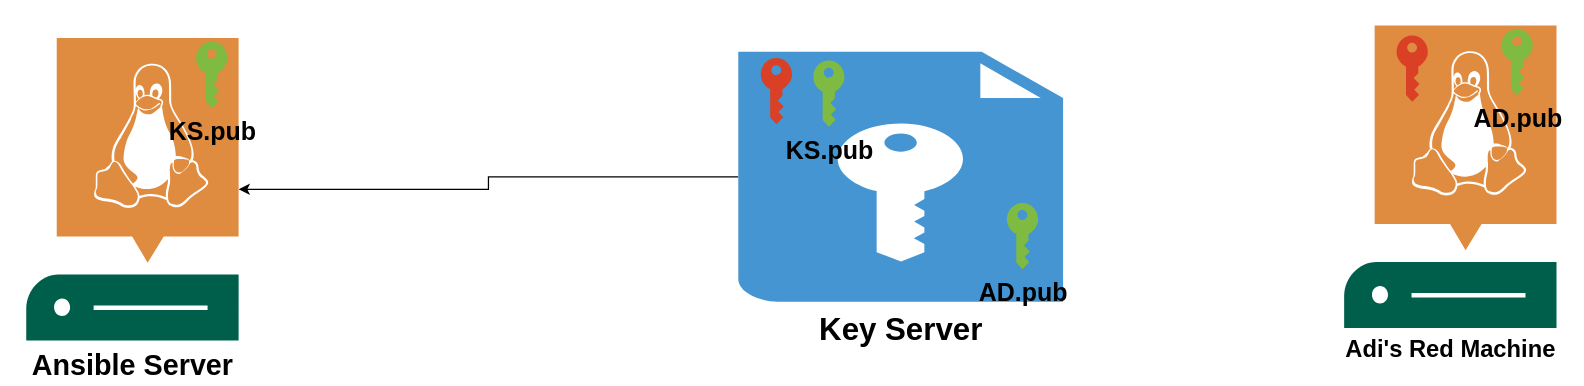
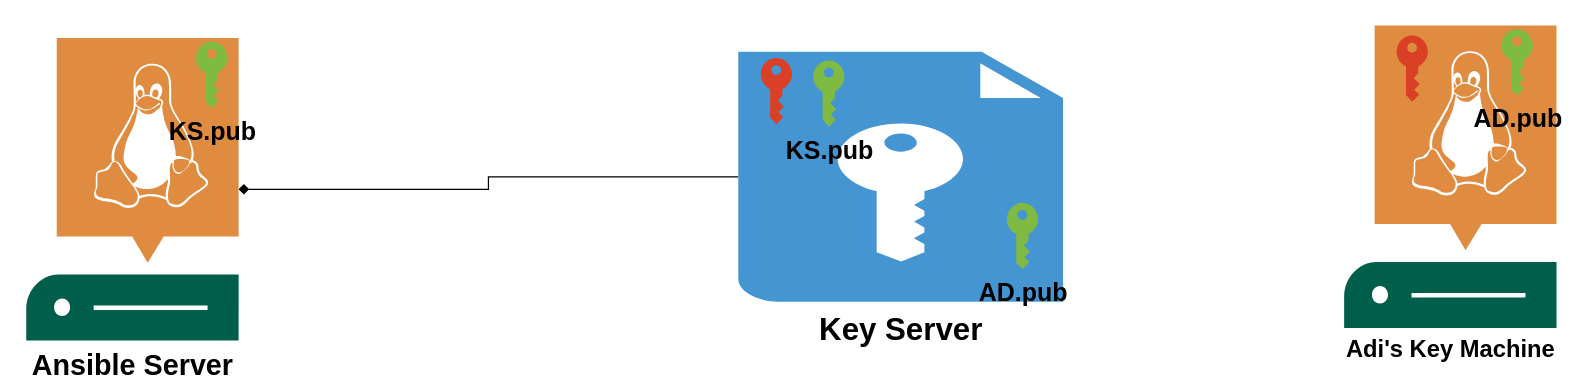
(248, 189) -> (249, 189)
(1451, 346) -> (1451, 346)
